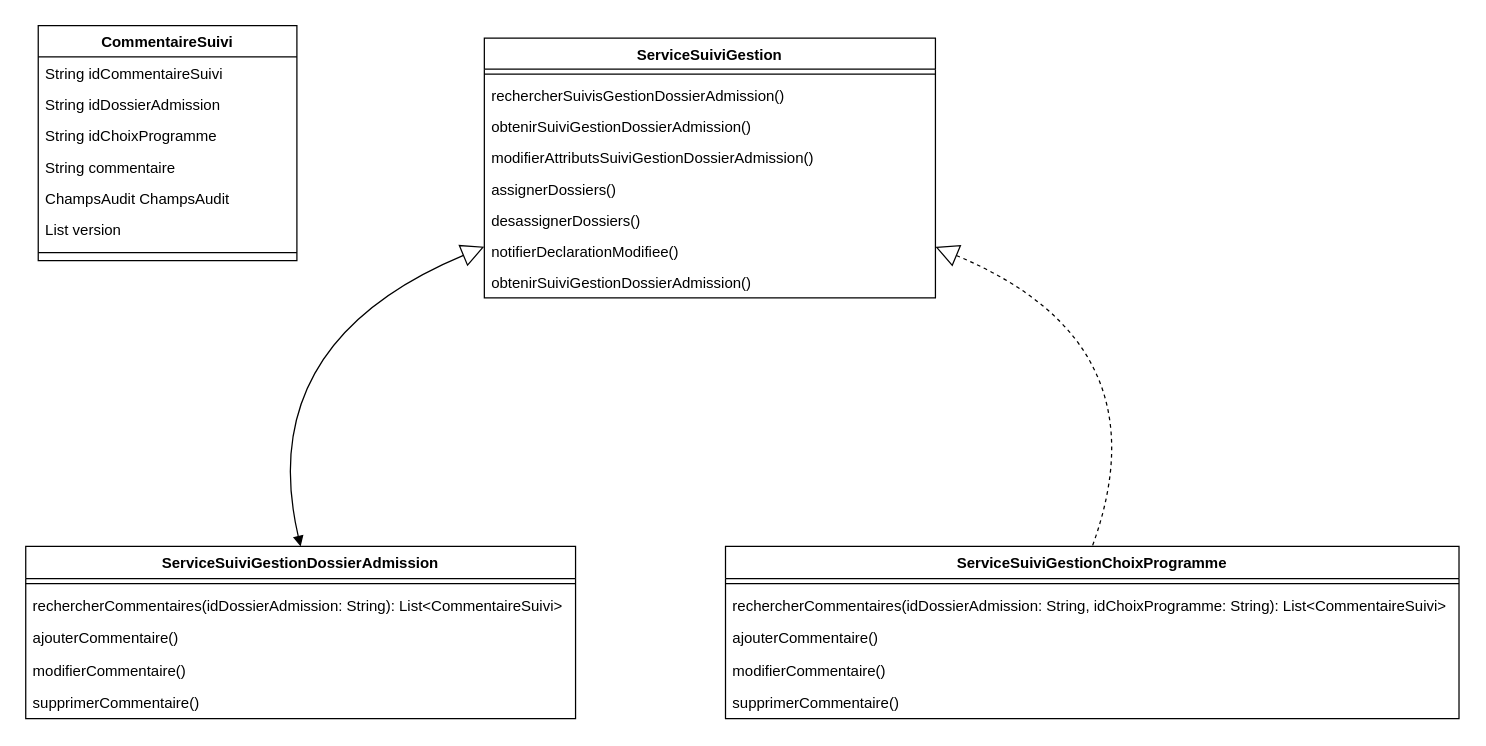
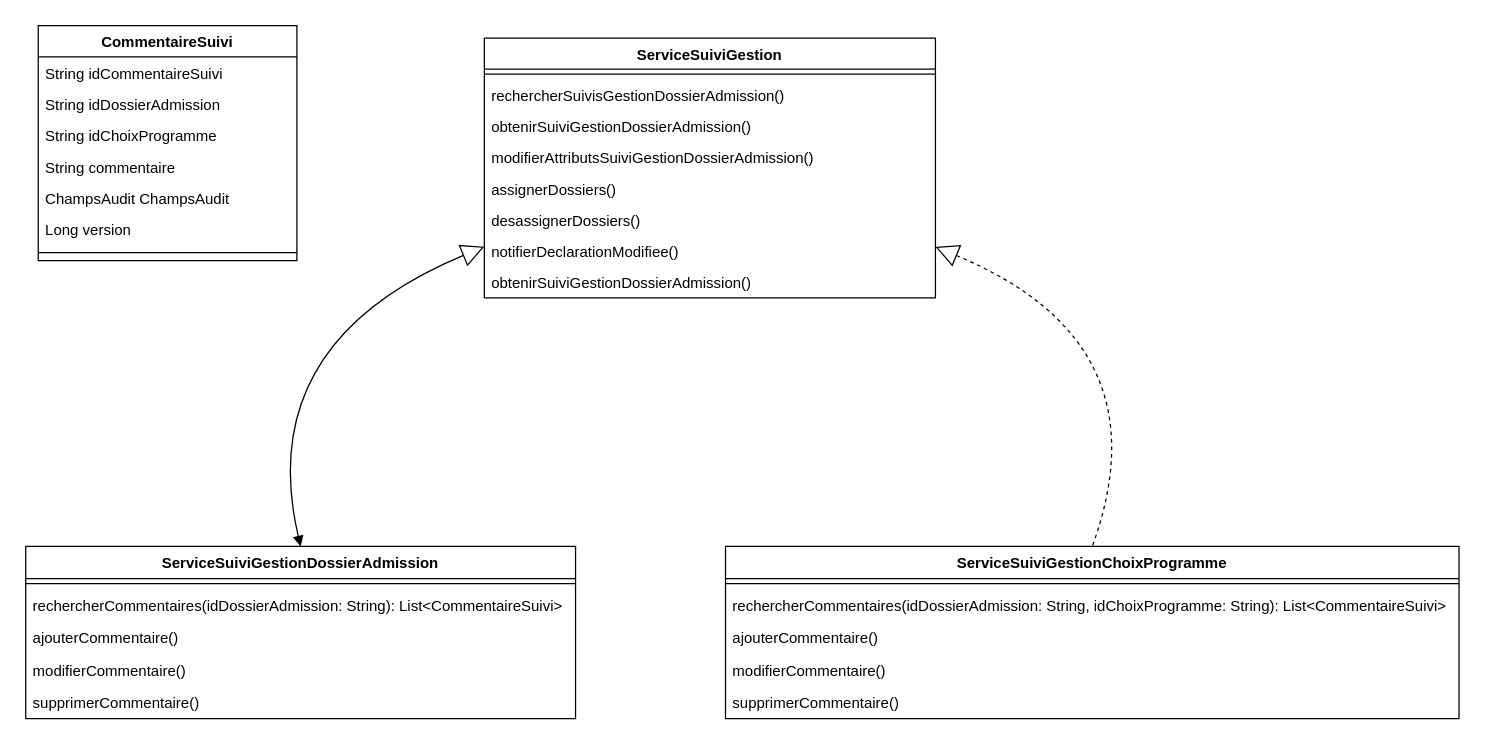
(90, 230) -> (92, 230)
